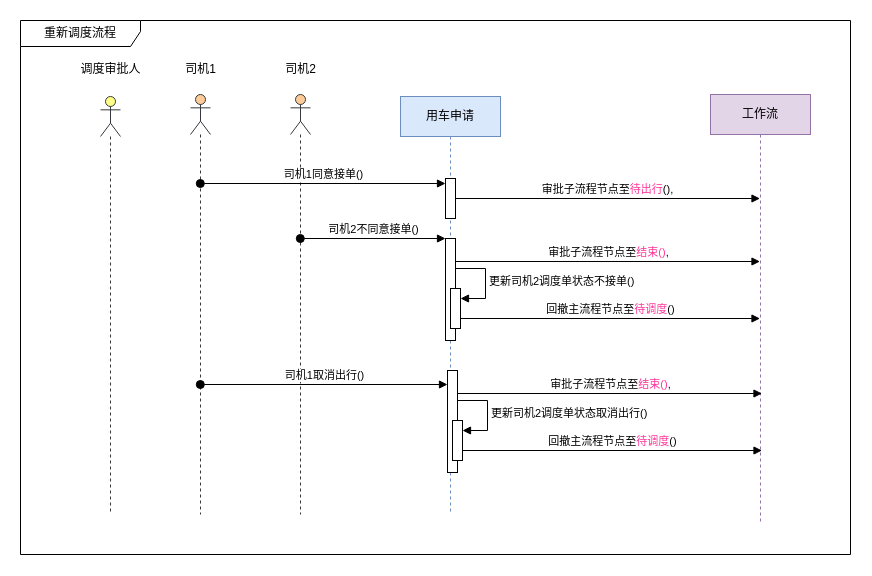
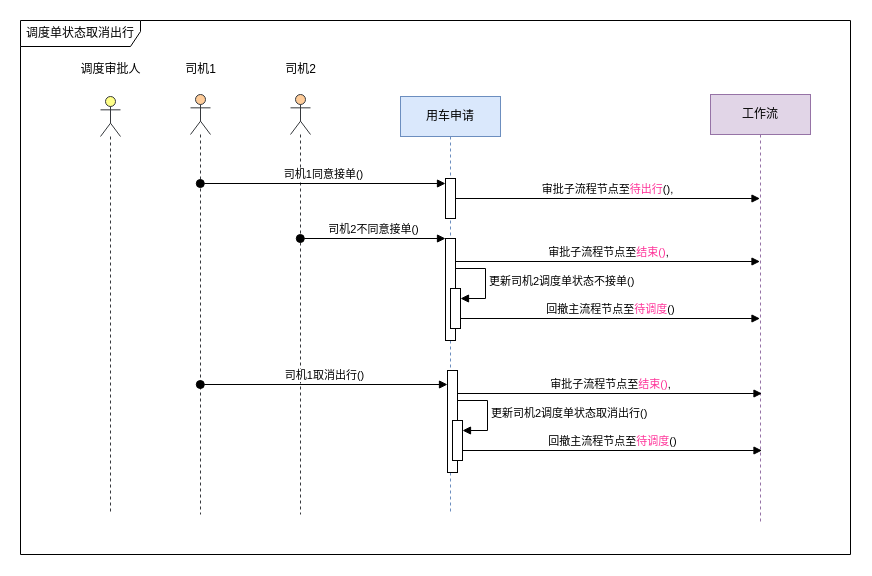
(81, 34) -> (81, 34)
